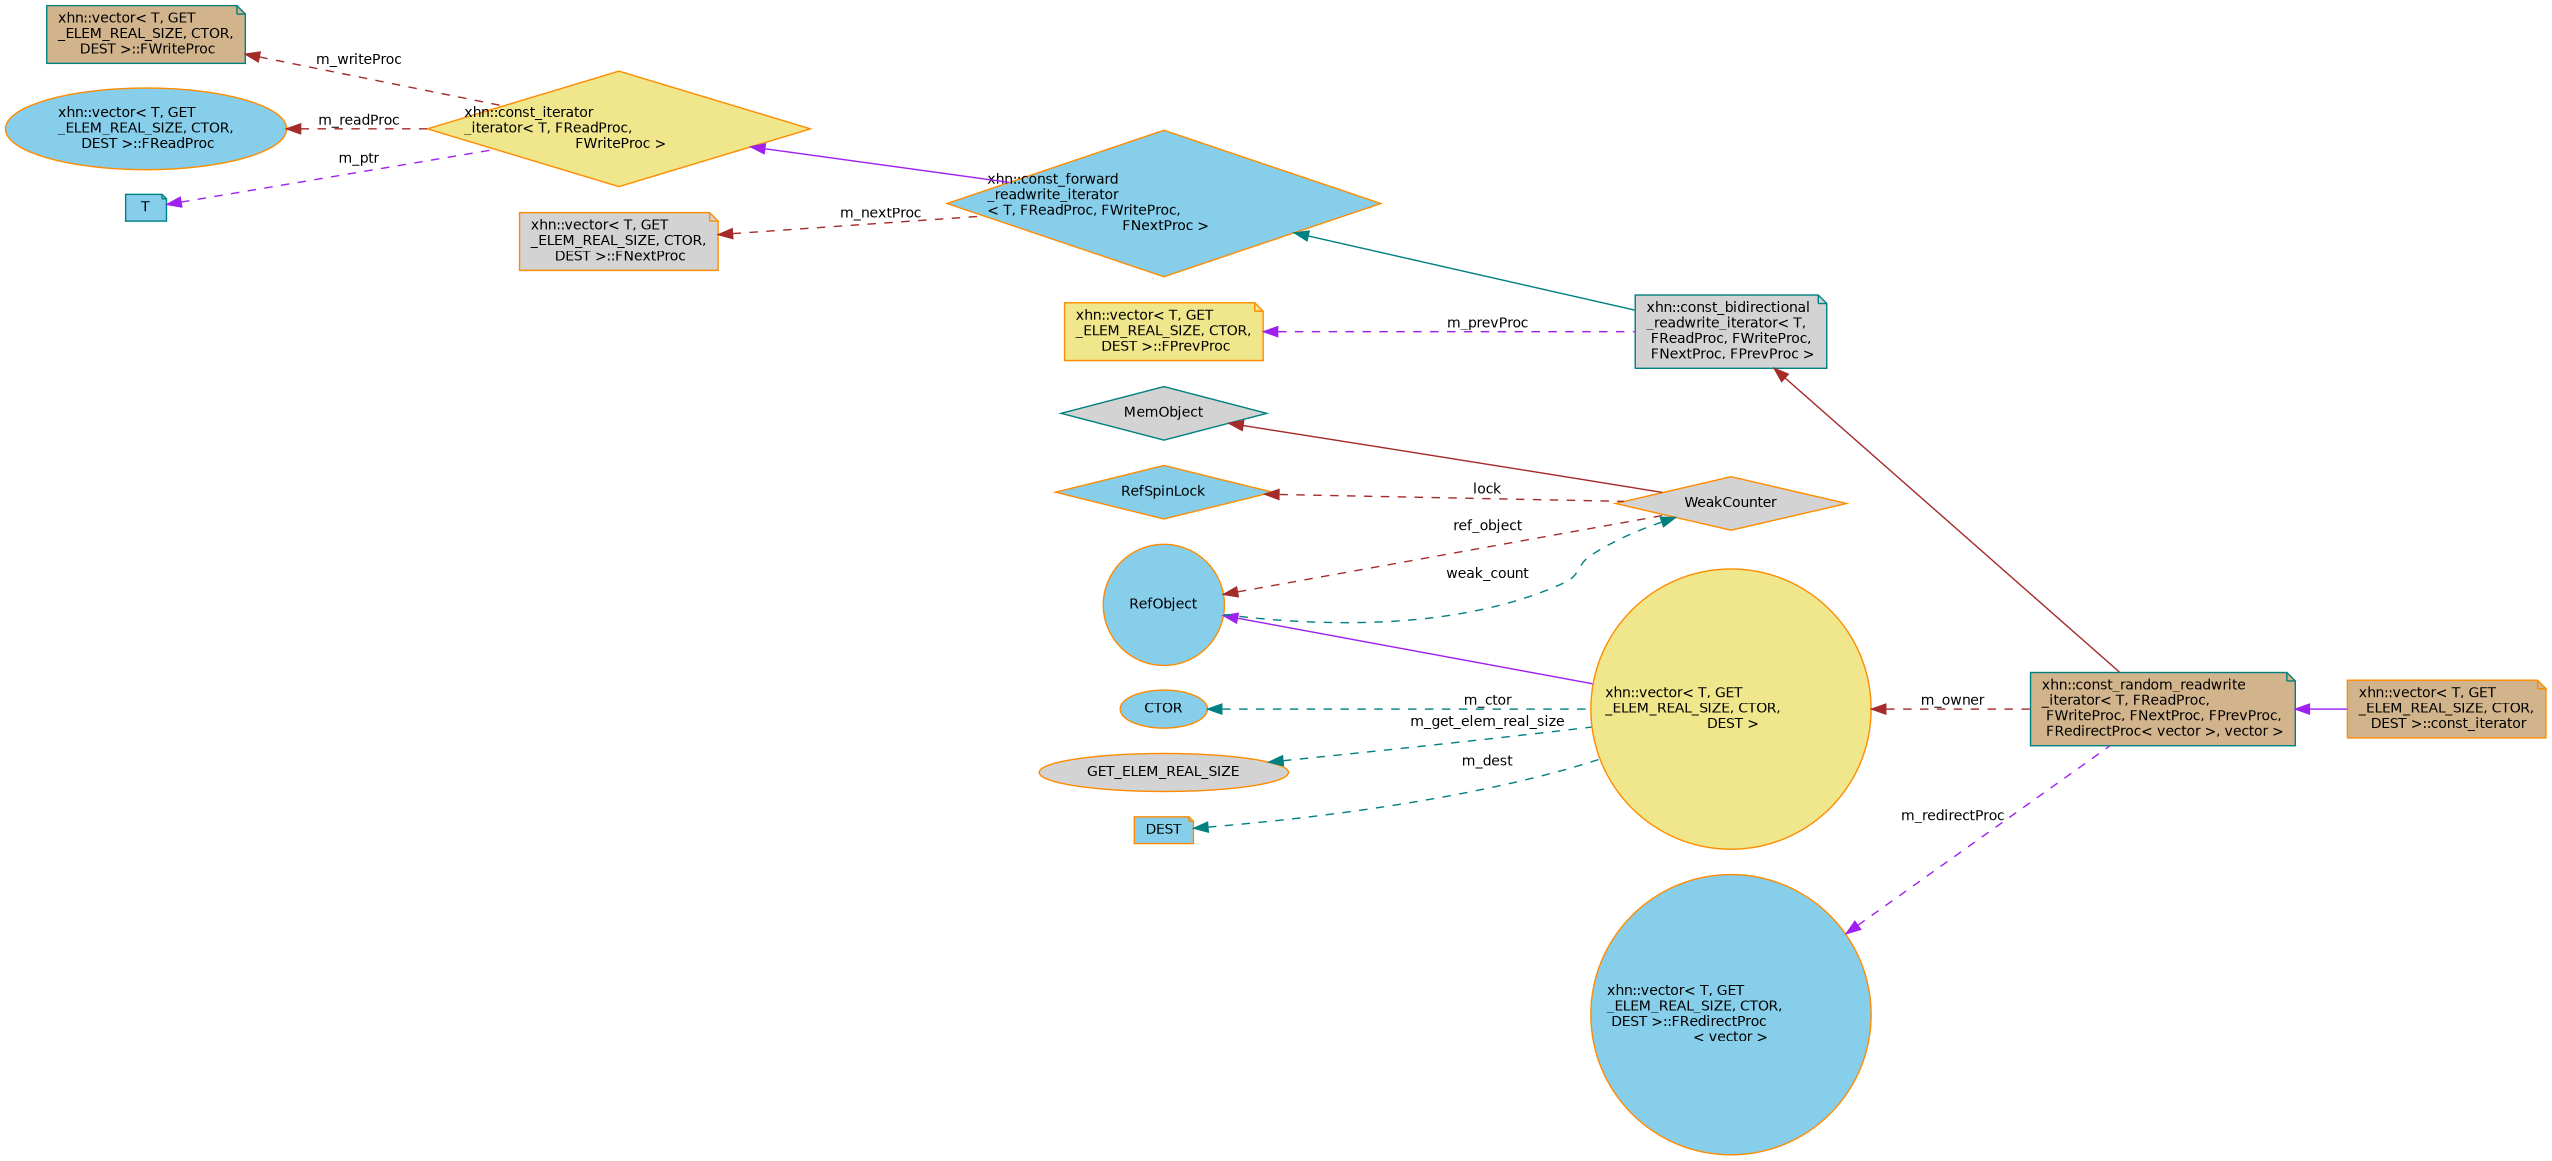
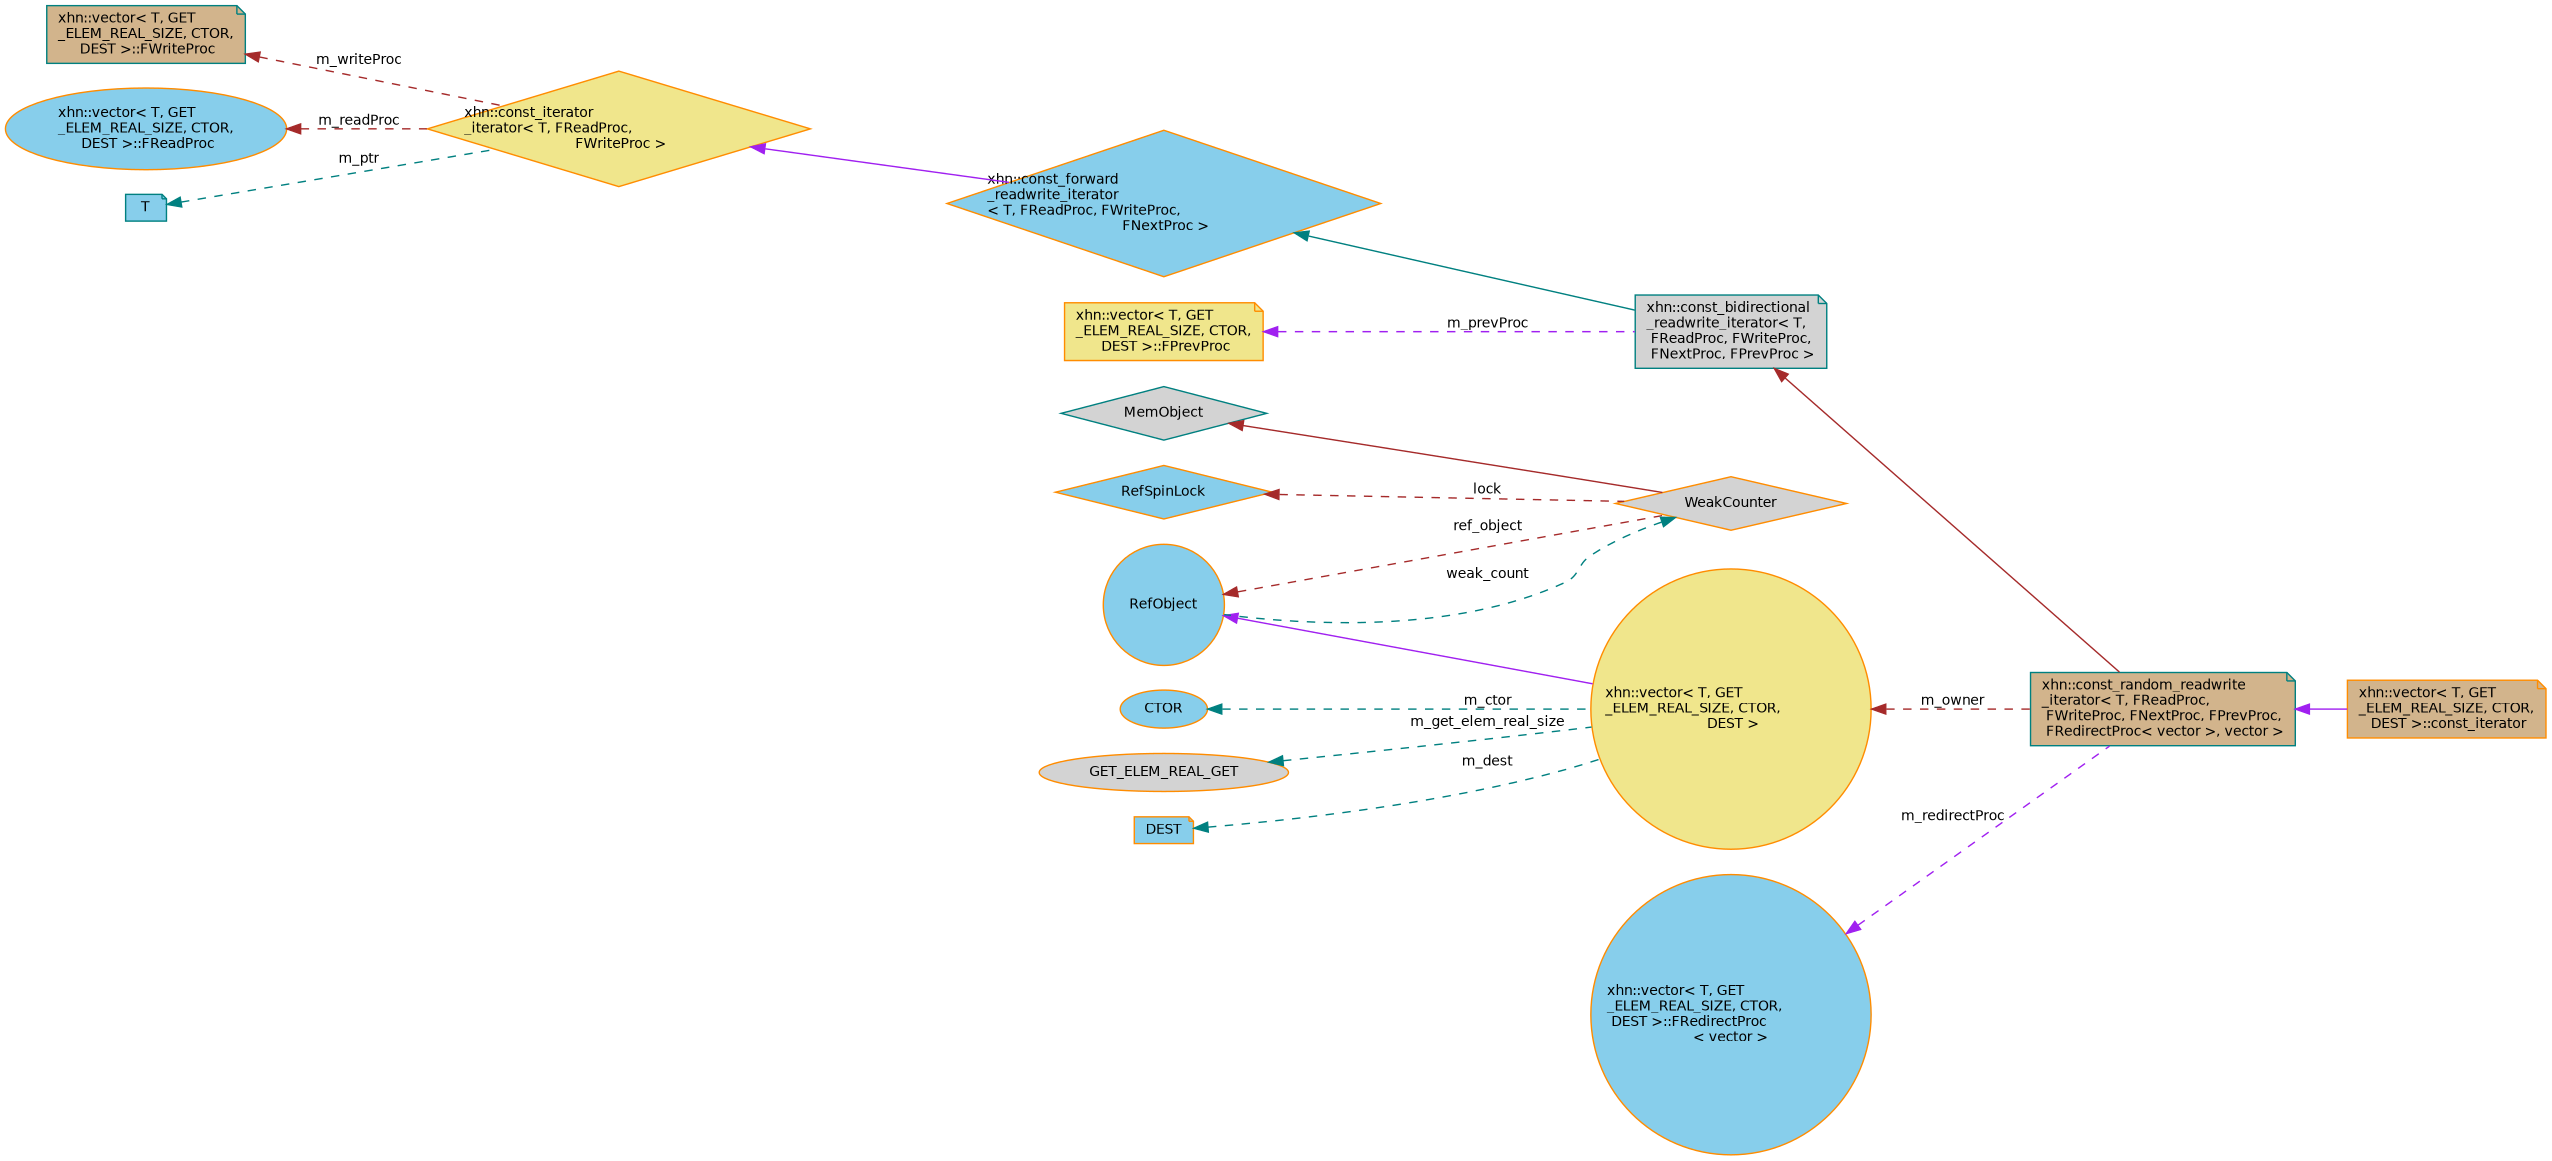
(338, 176) -> (338, 176)
(619, 242) -> none
(1164, 772) -> (1164, 772)
